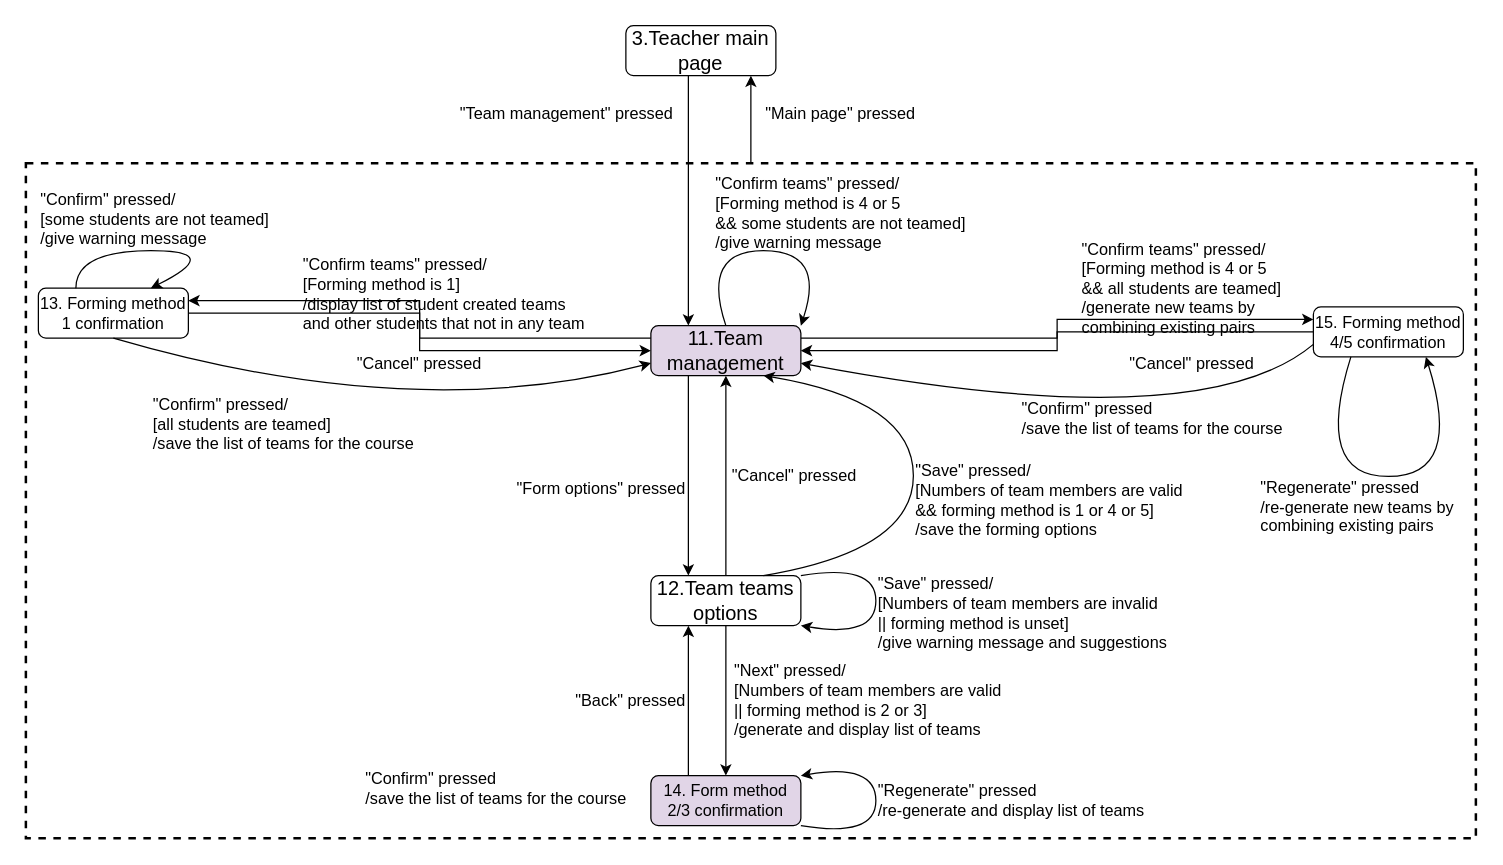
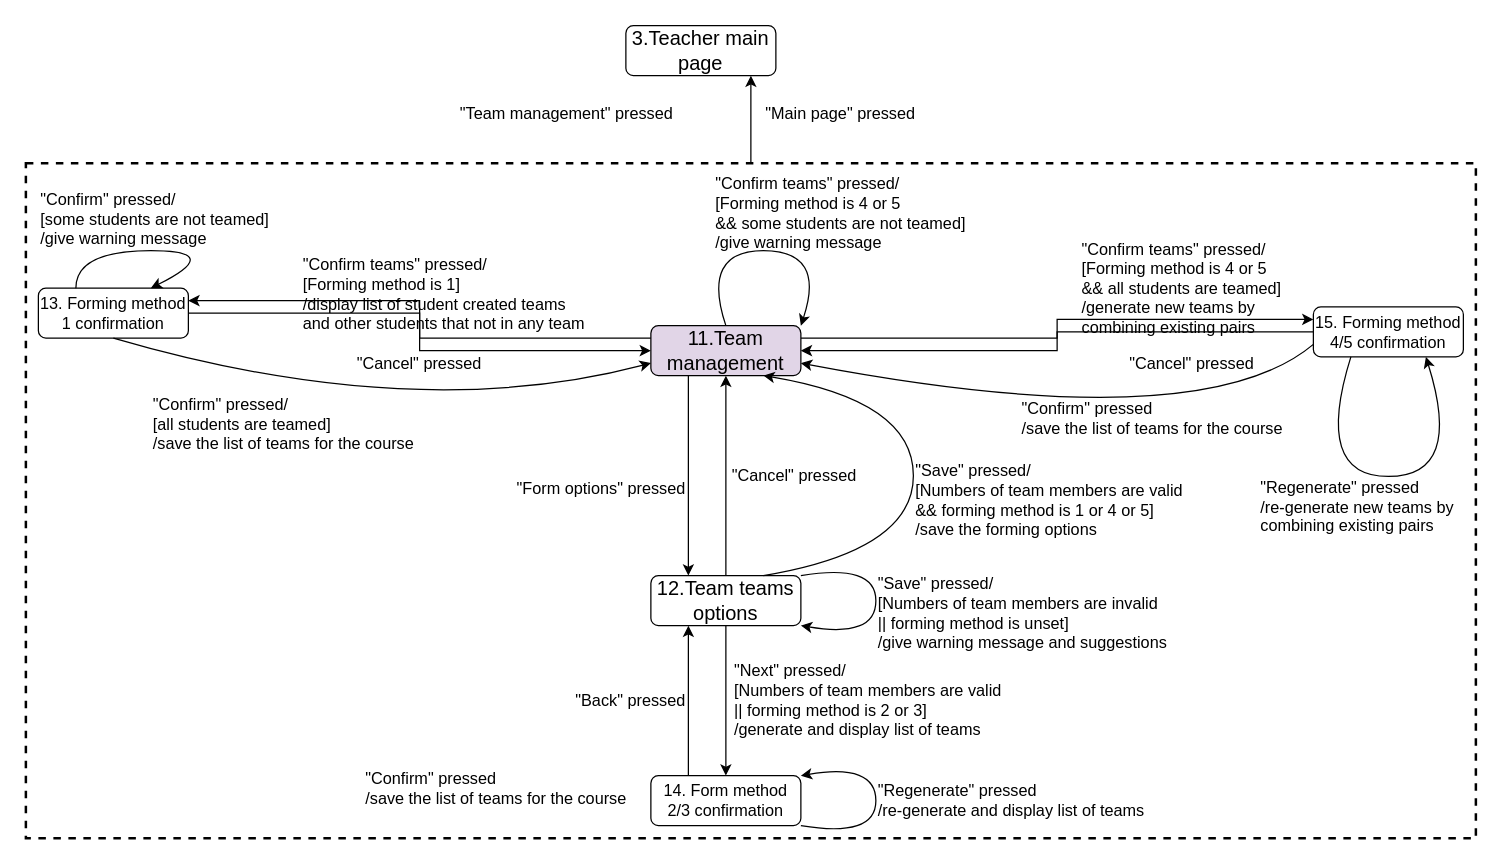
(688, 199) -> none
(726, 801) -> (726, 801)
